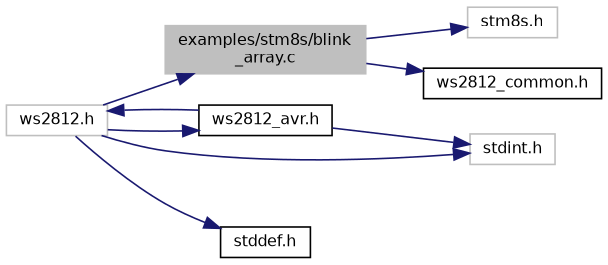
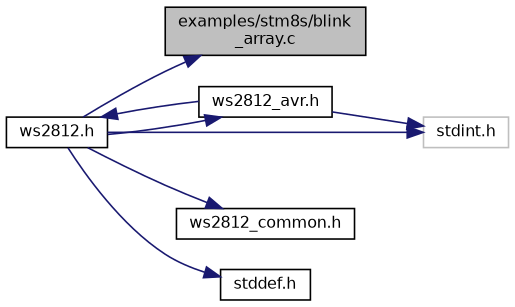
(513, 22) -> none
(265, 50) -> (265, 31)
(386, 66) -> (147, 177)
(57, 120) -> (57, 132)
